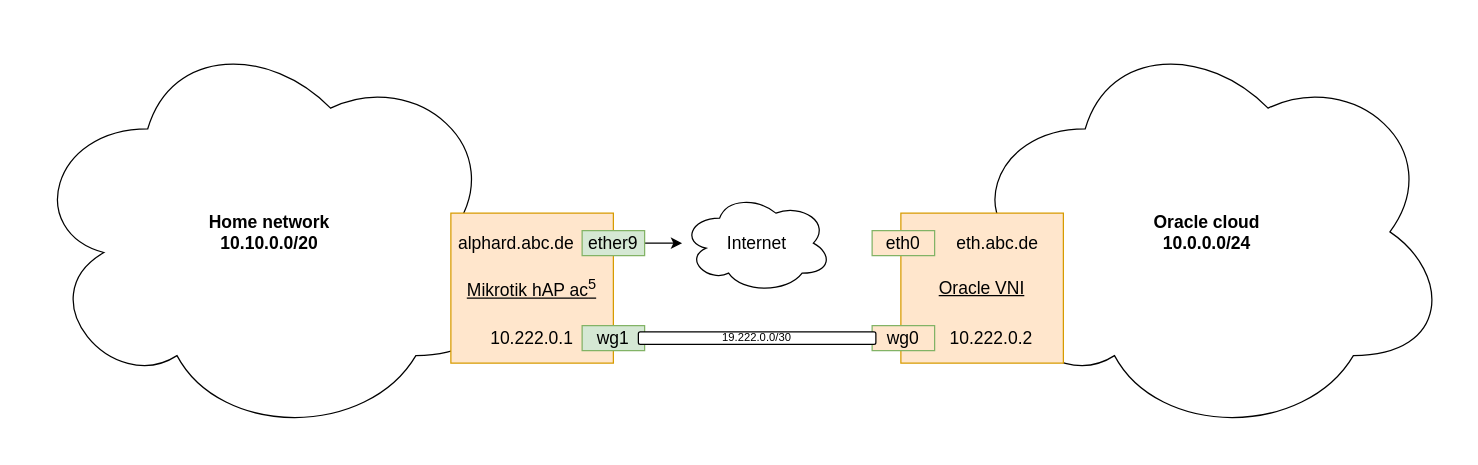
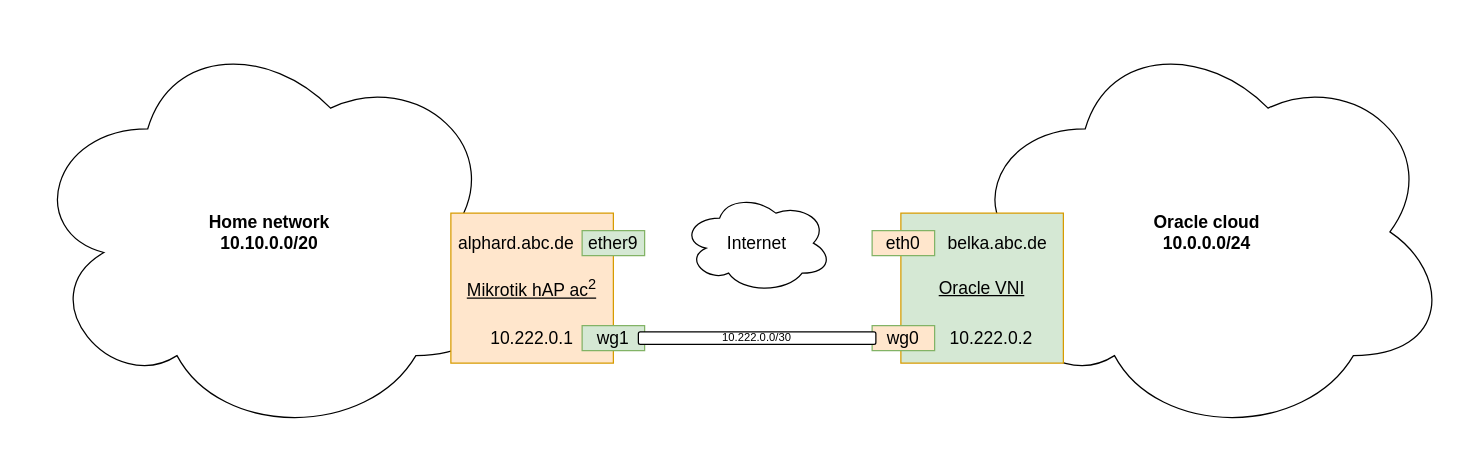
(667, 243) -> none
(998, 243) -> (998, 243)
(532, 288) -> (532, 288)
(982, 288) -> (982, 288)
(757, 338) -> (757, 338)
